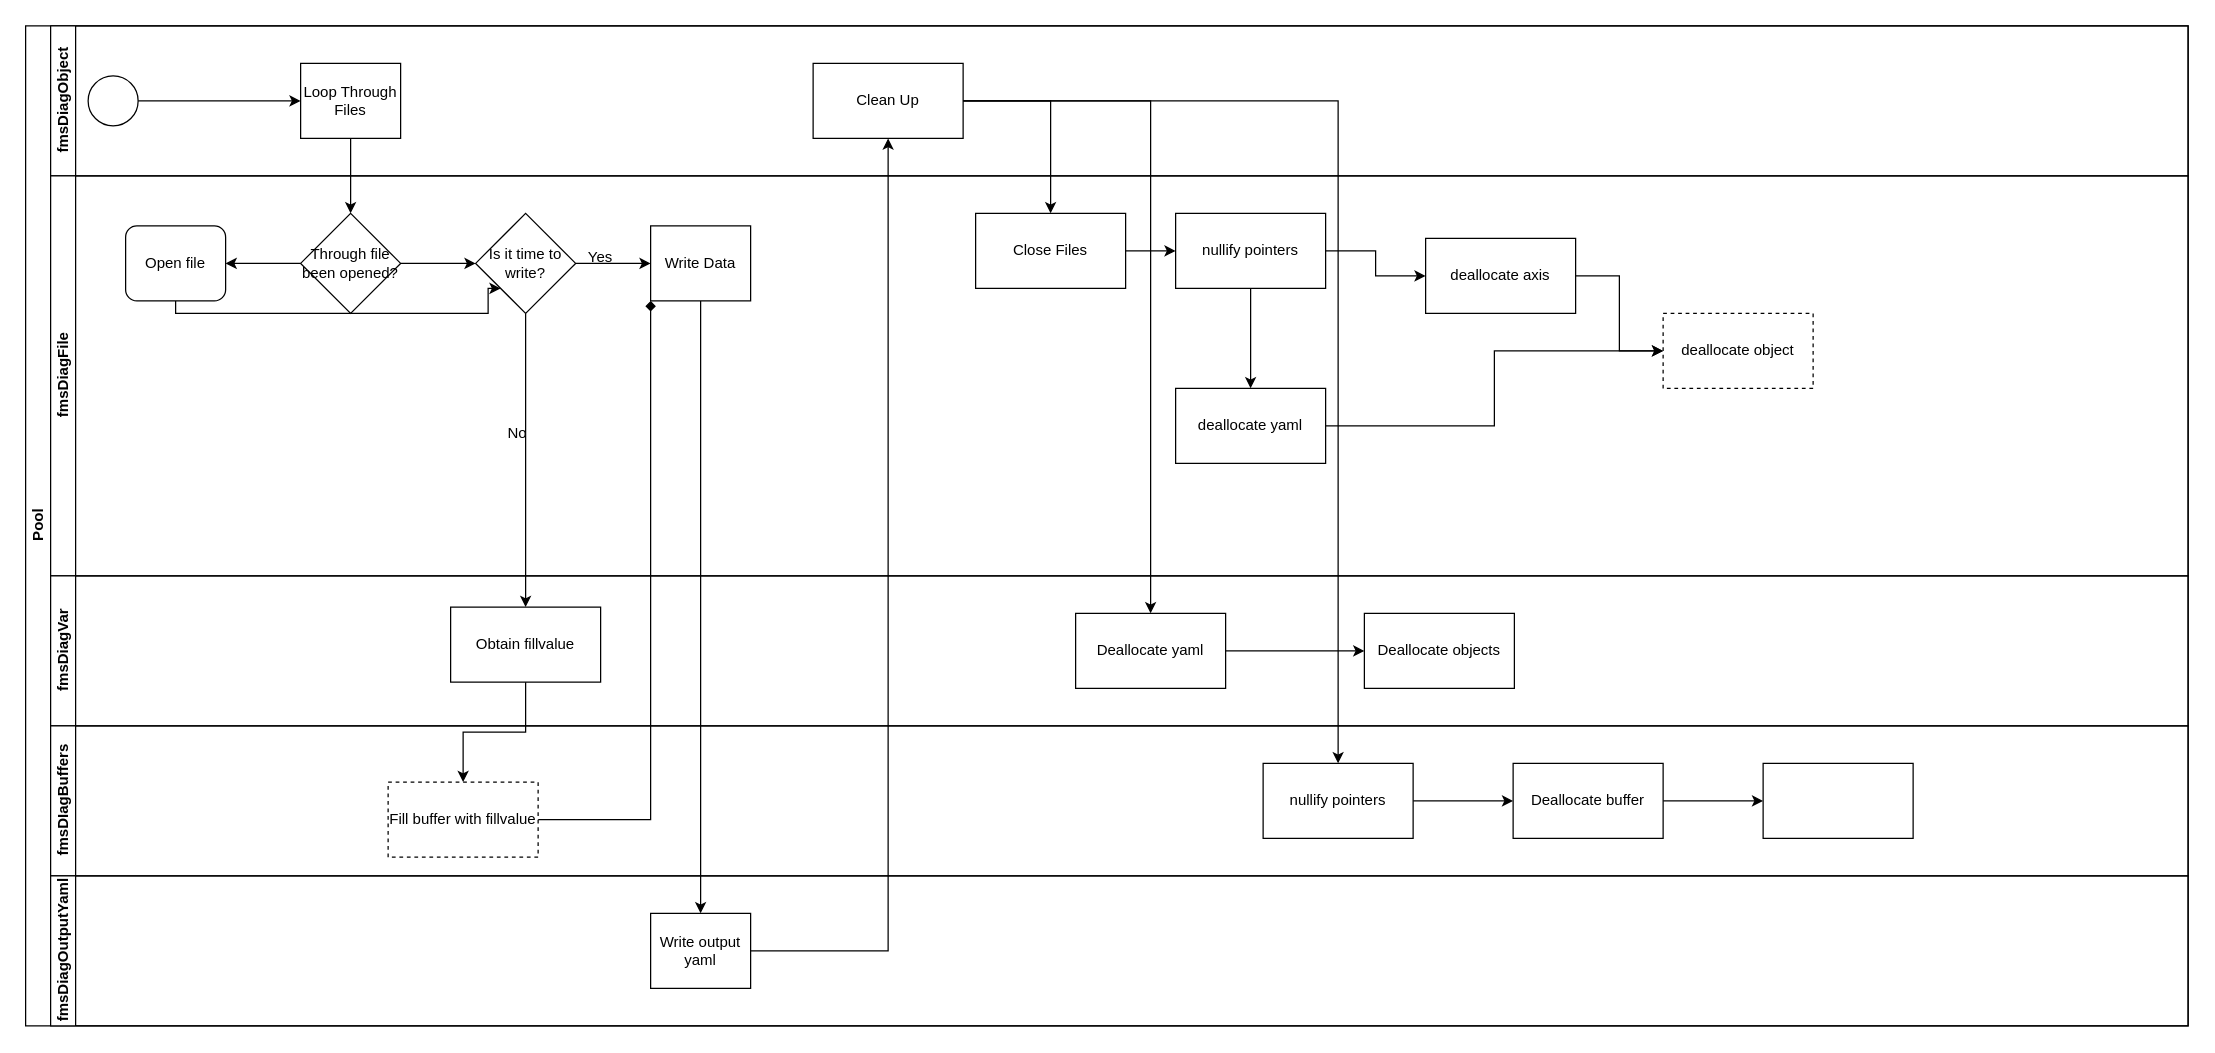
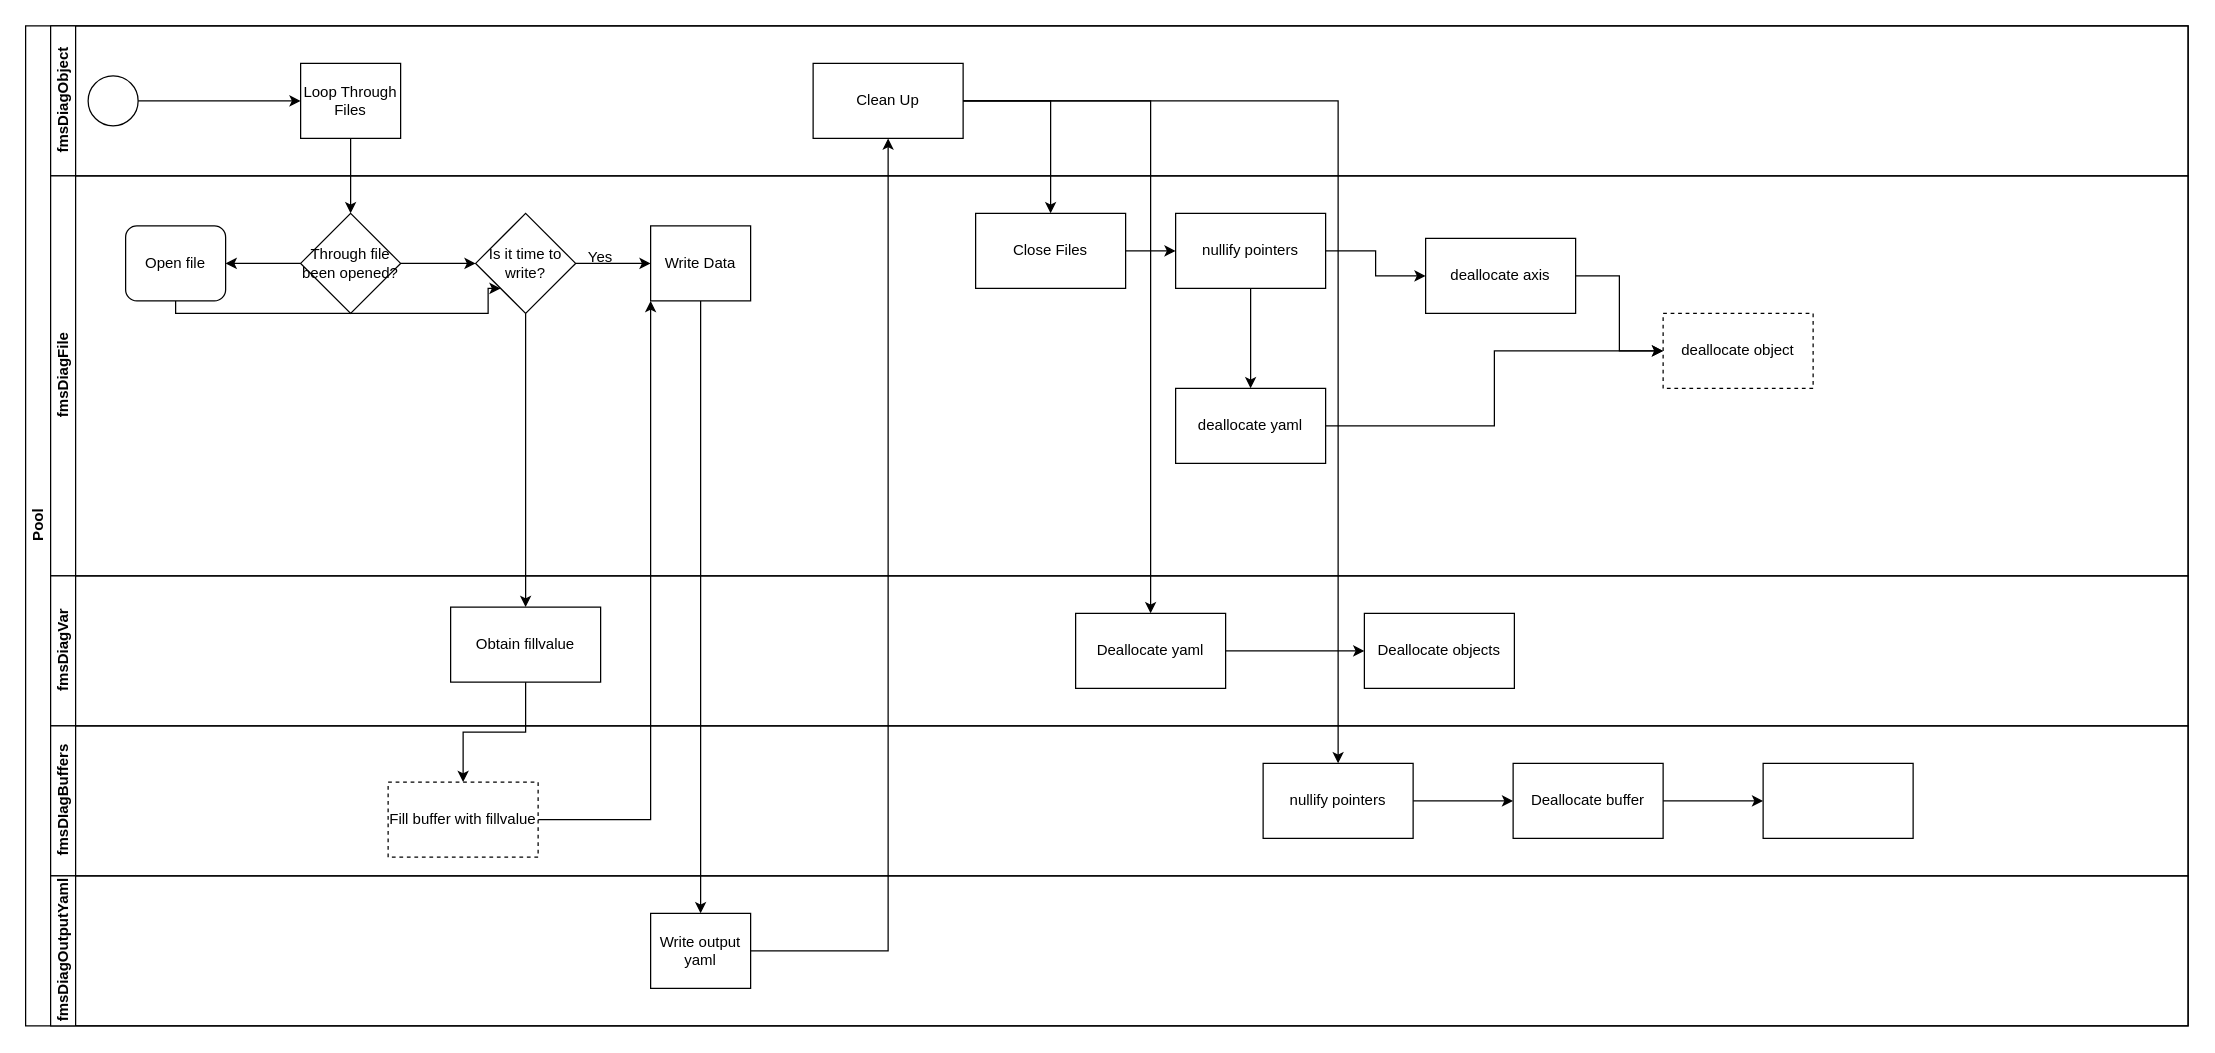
(651, 311) -> (651, 311)
(519, 432) -> none
